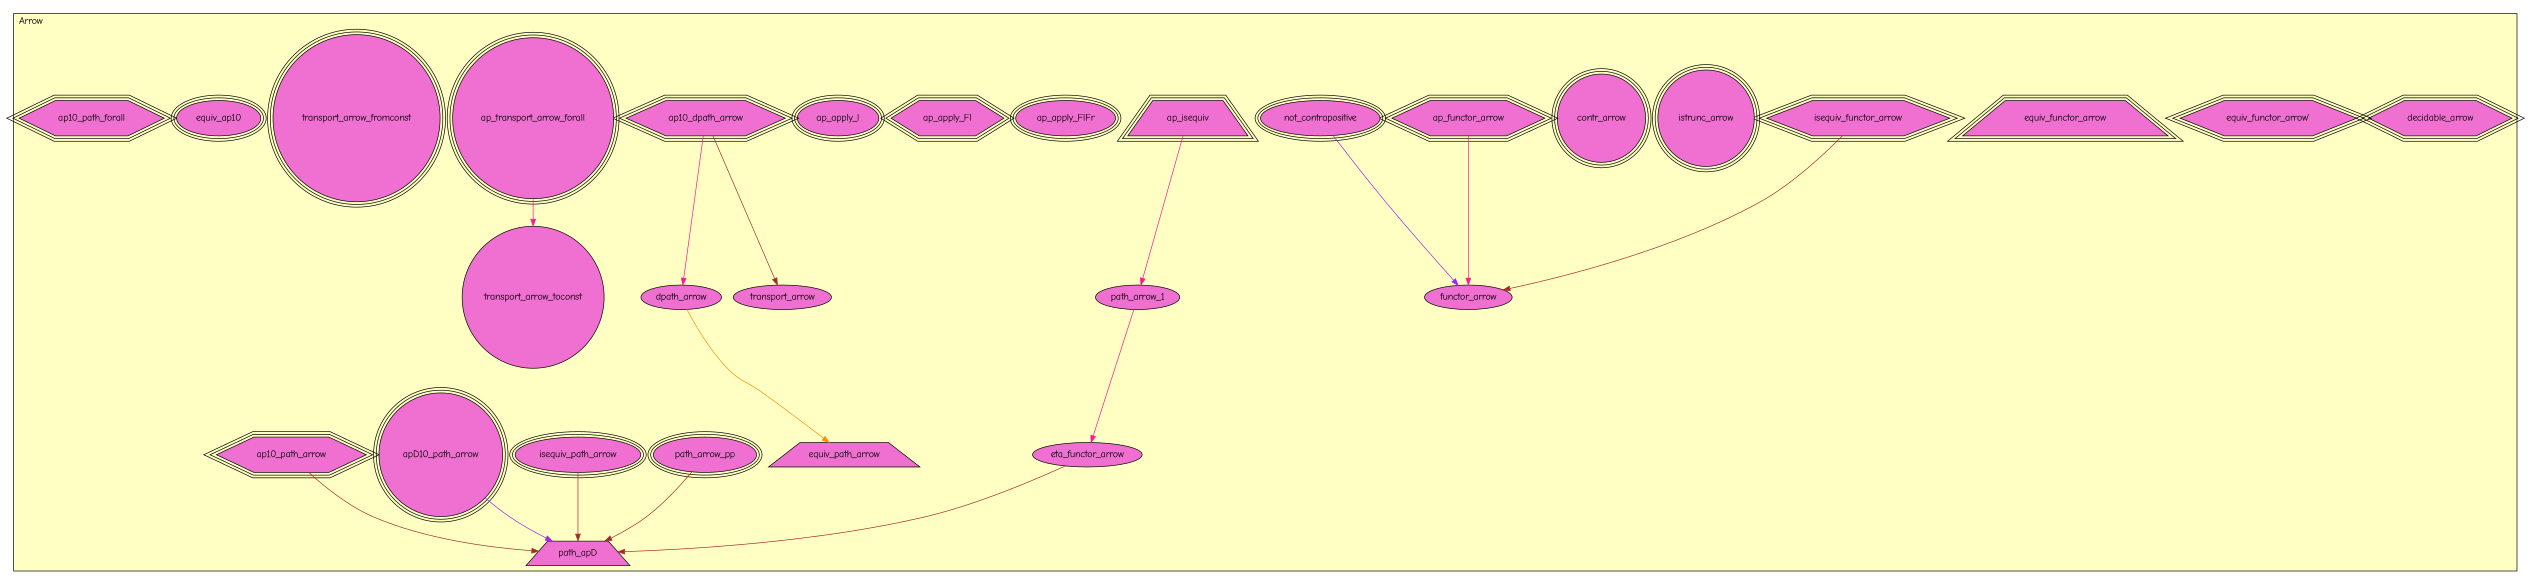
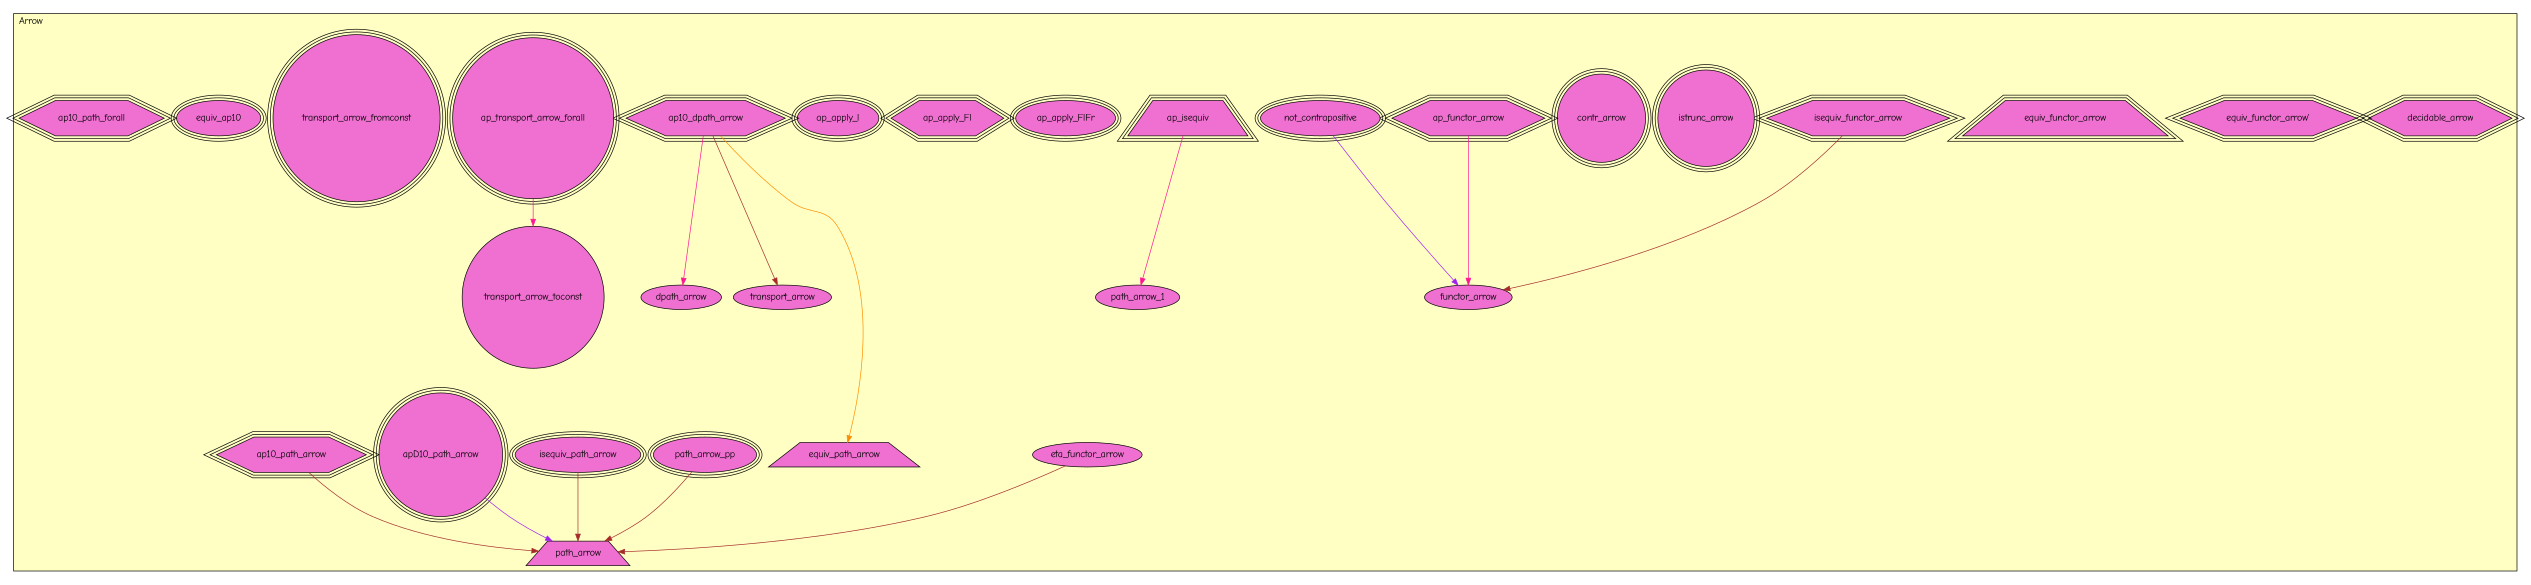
(1114, 373) -> none
(746, 383) -> (851, 255)
(578, 553) -> (578, 553)
